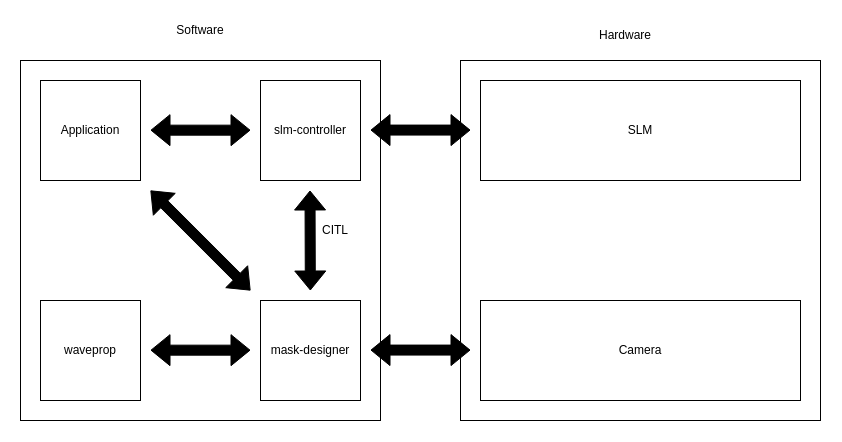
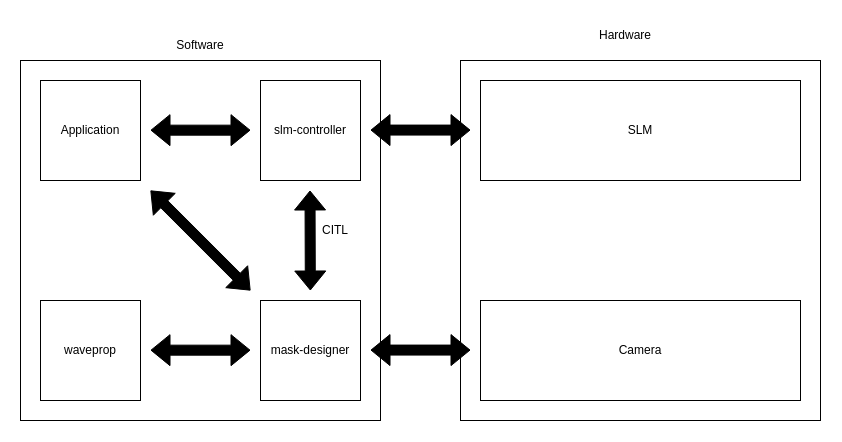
(201, 31) -> (201, 46)
